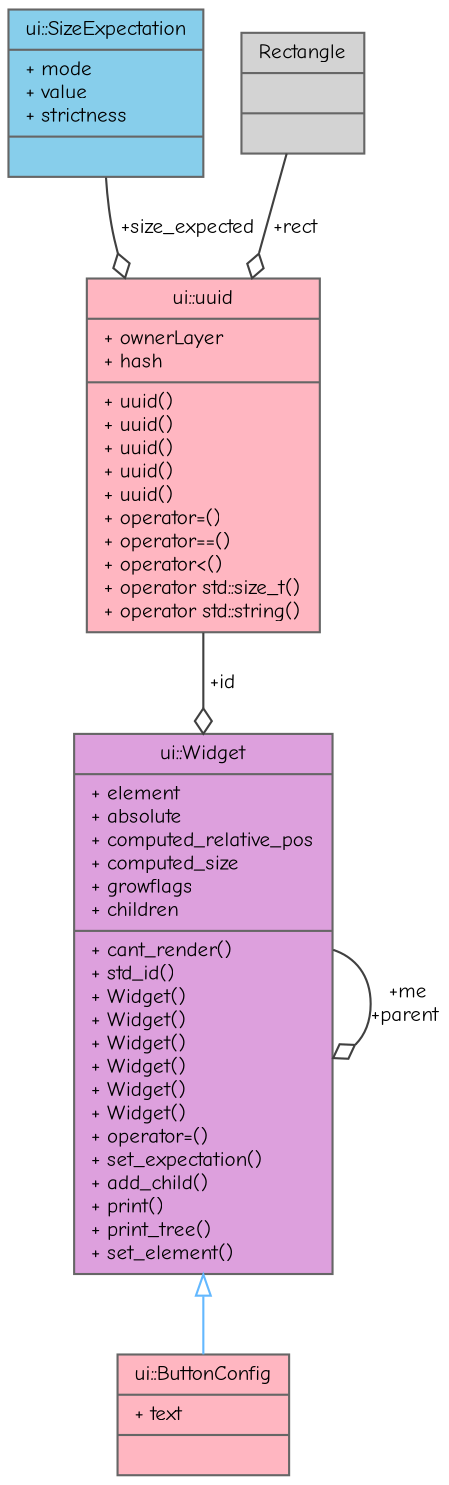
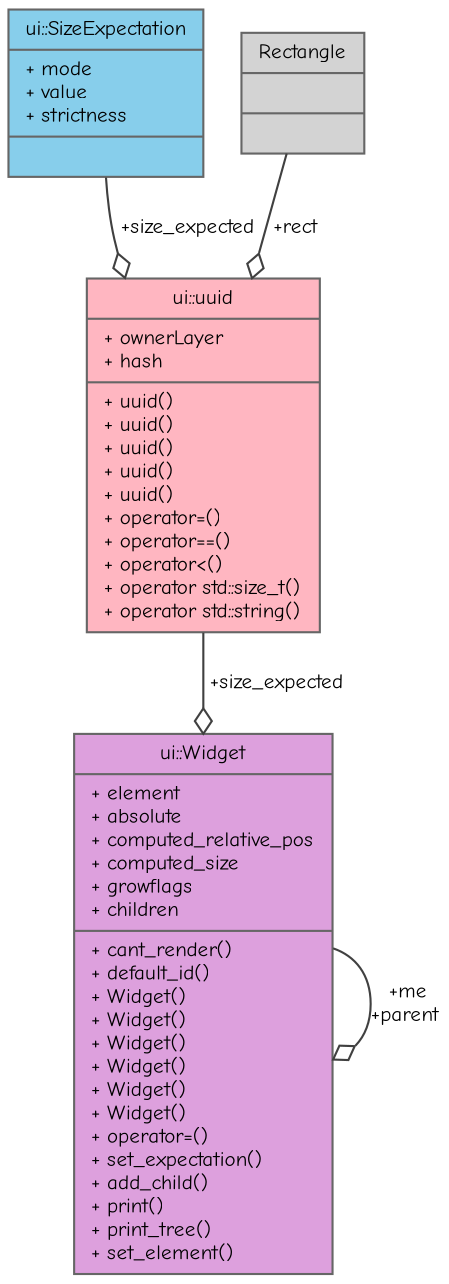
(220, 683) -> (274, 683)
(133, 973) -> (151, 973)
(203, 1415) -> none
